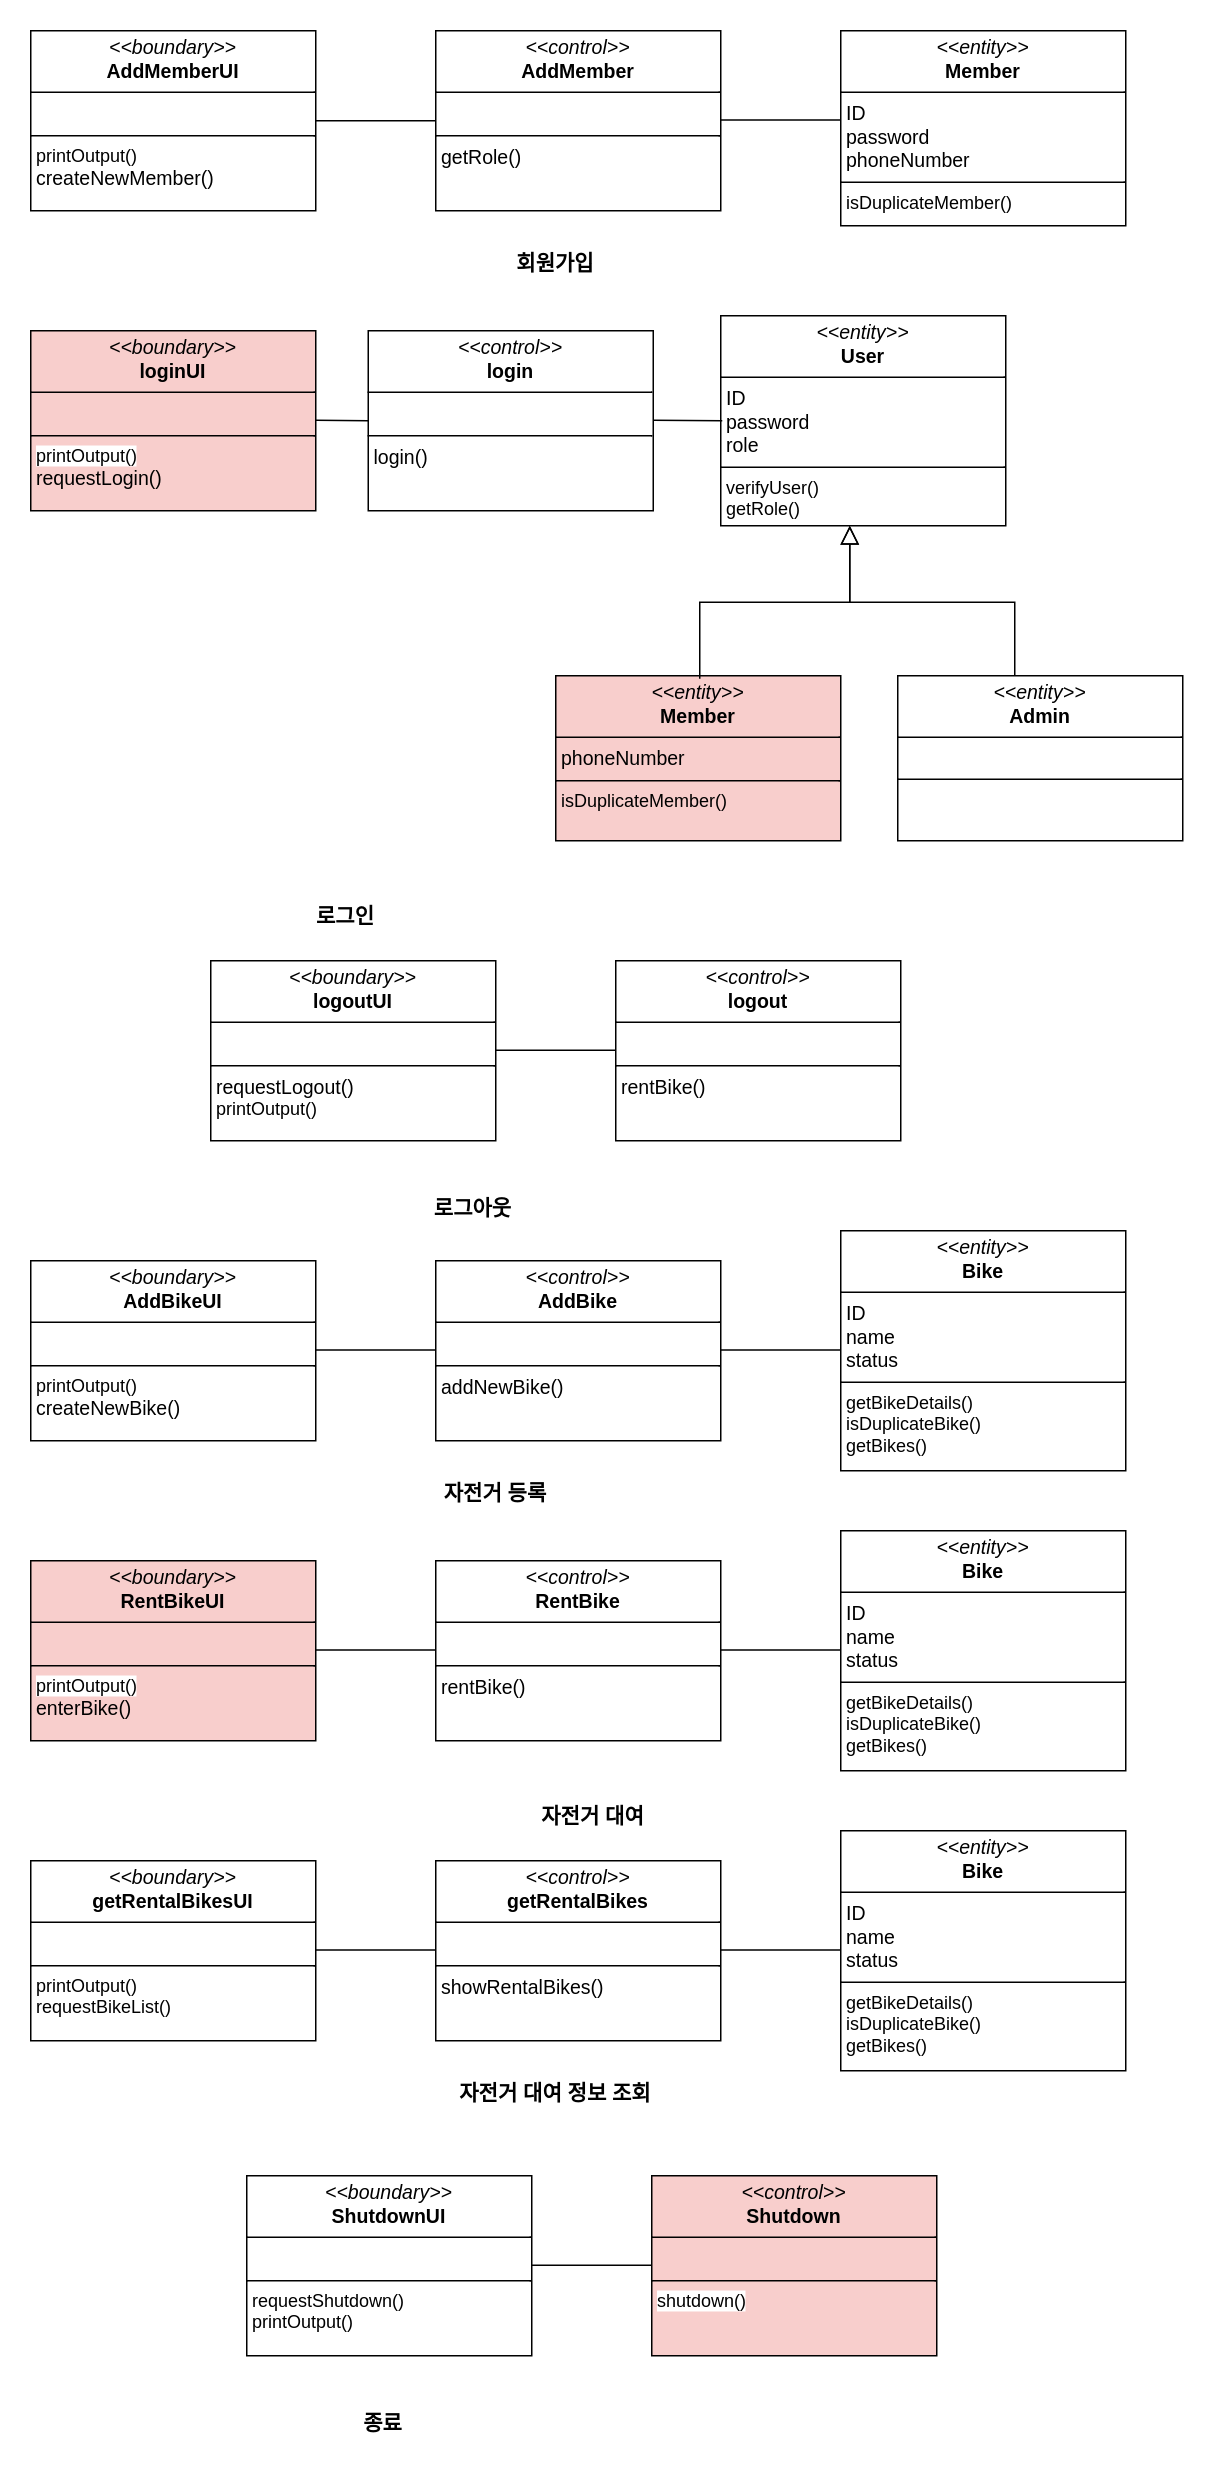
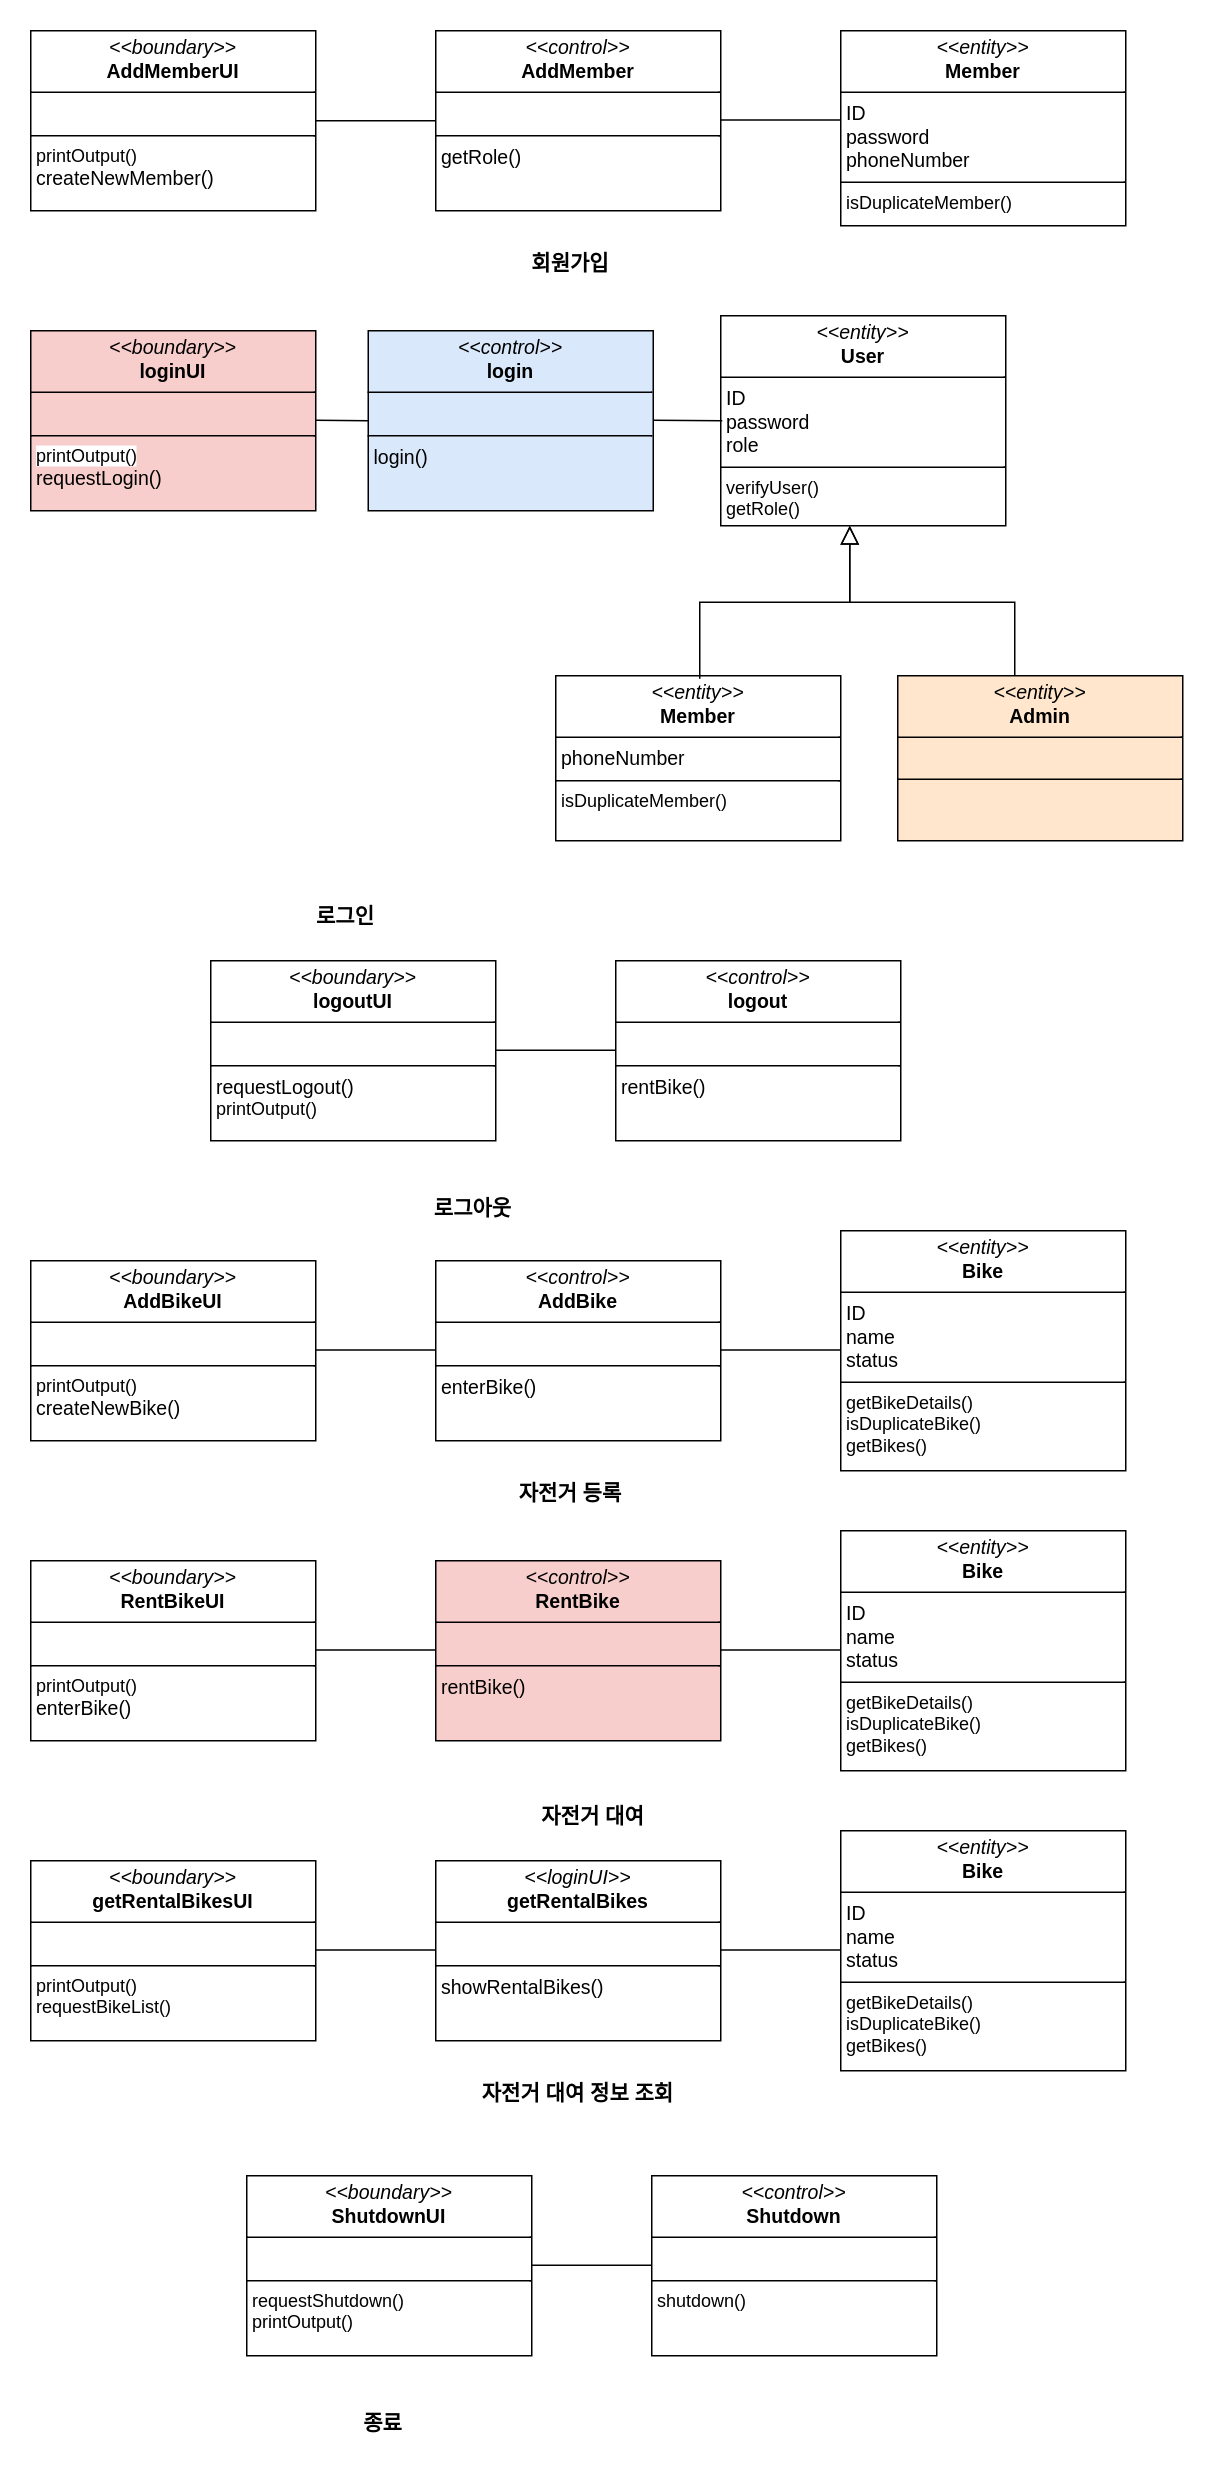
(556, 263) -> (571, 263)
(511, 421) -> (511, 421)
(698, 758) -> (698, 758)
(1040, 758) -> (1040, 758)
(494, 1293) -> (489, 1293)
(496, 1493) -> (571, 1493)
(173, 1651) -> (173, 1651)
(578, 1651) -> (578, 1651)
(517, 1893) -> (517, 1893)
(556, 2093) -> (578, 2093)
(794, 2266) -> (794, 2266)
